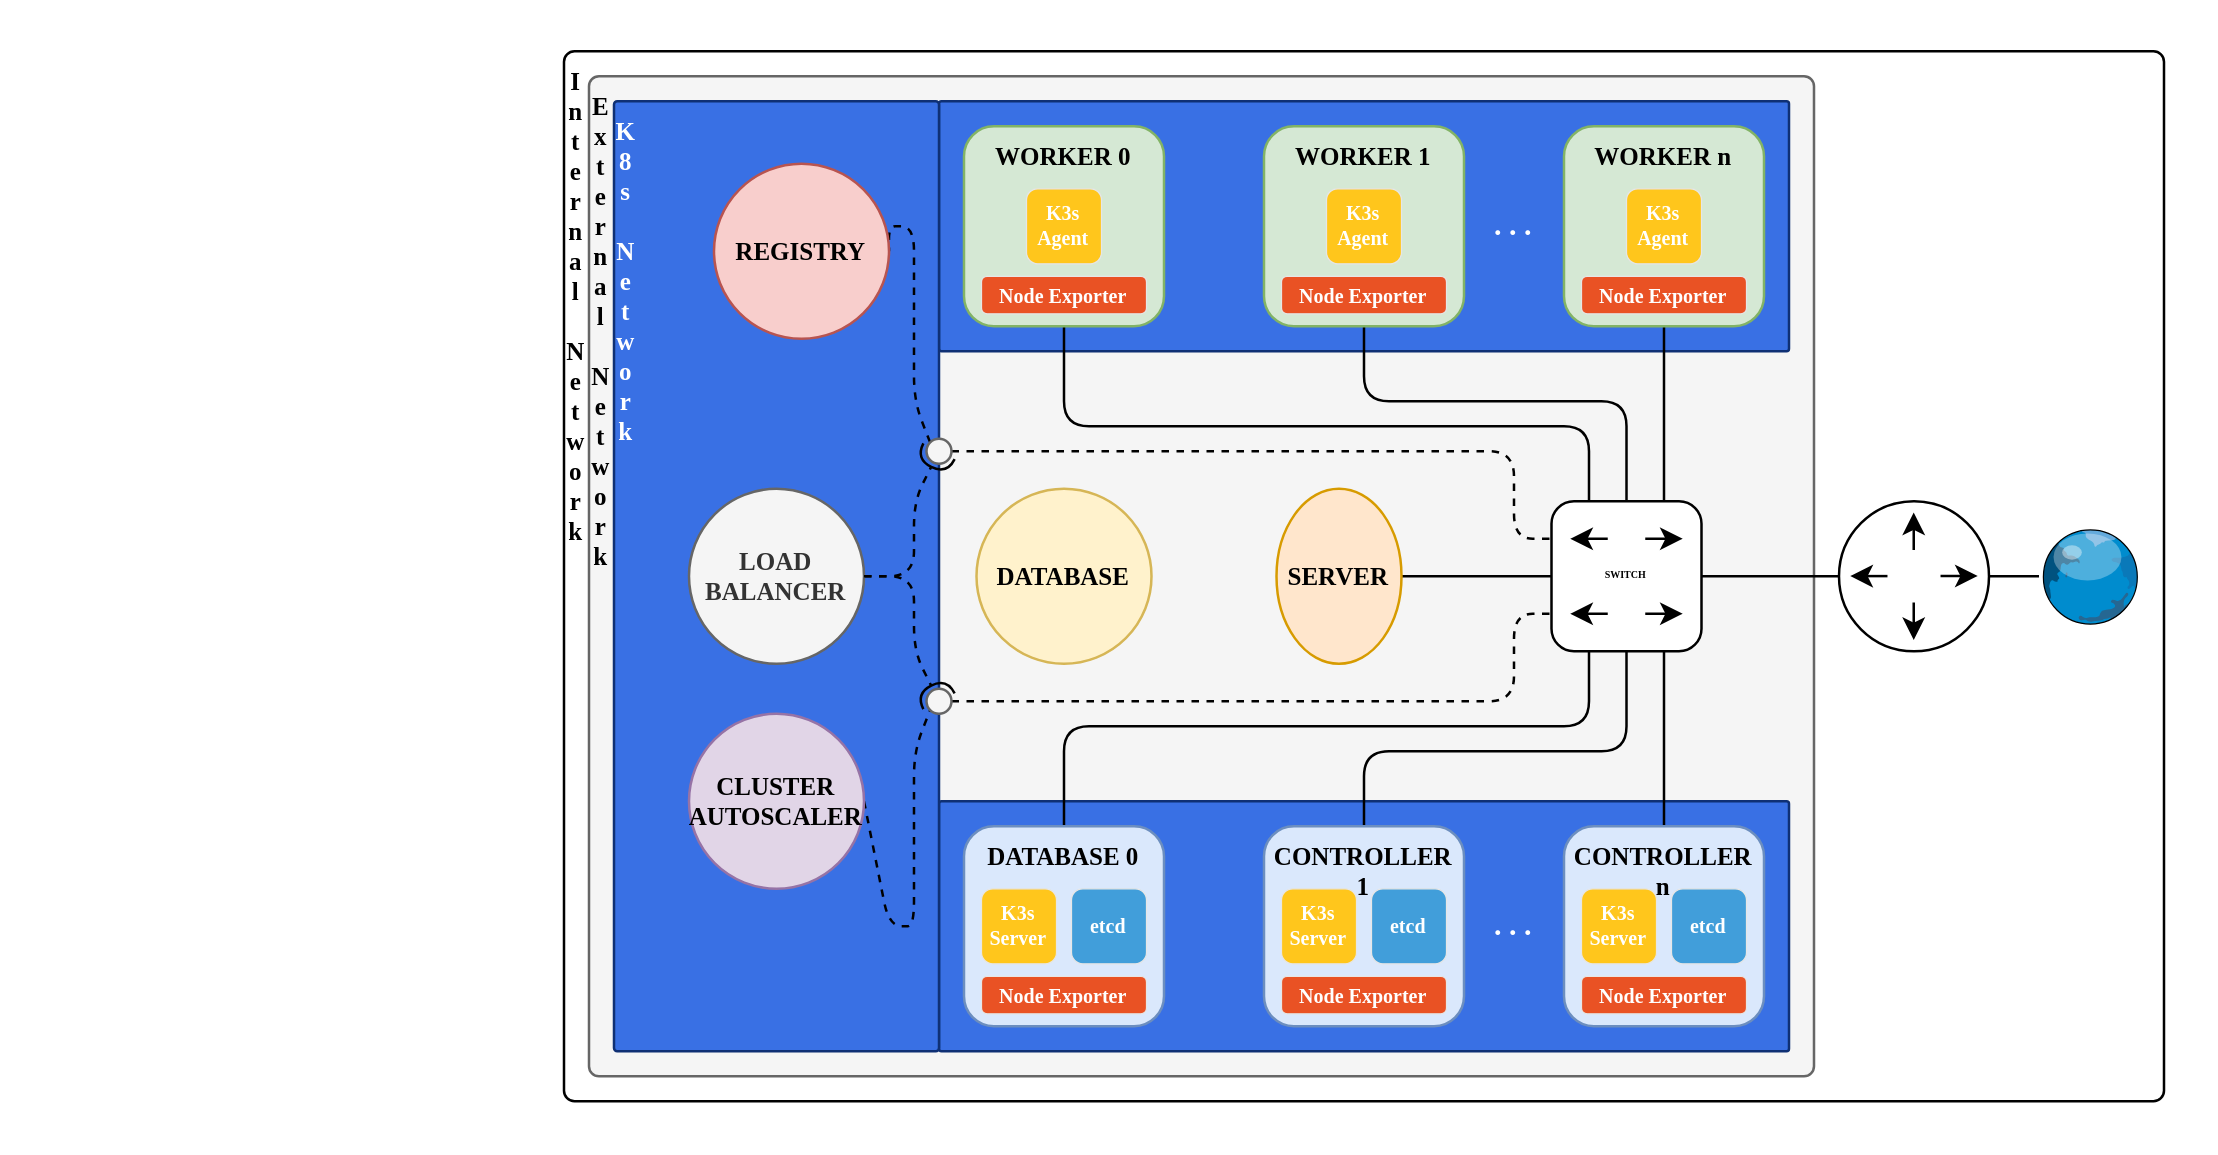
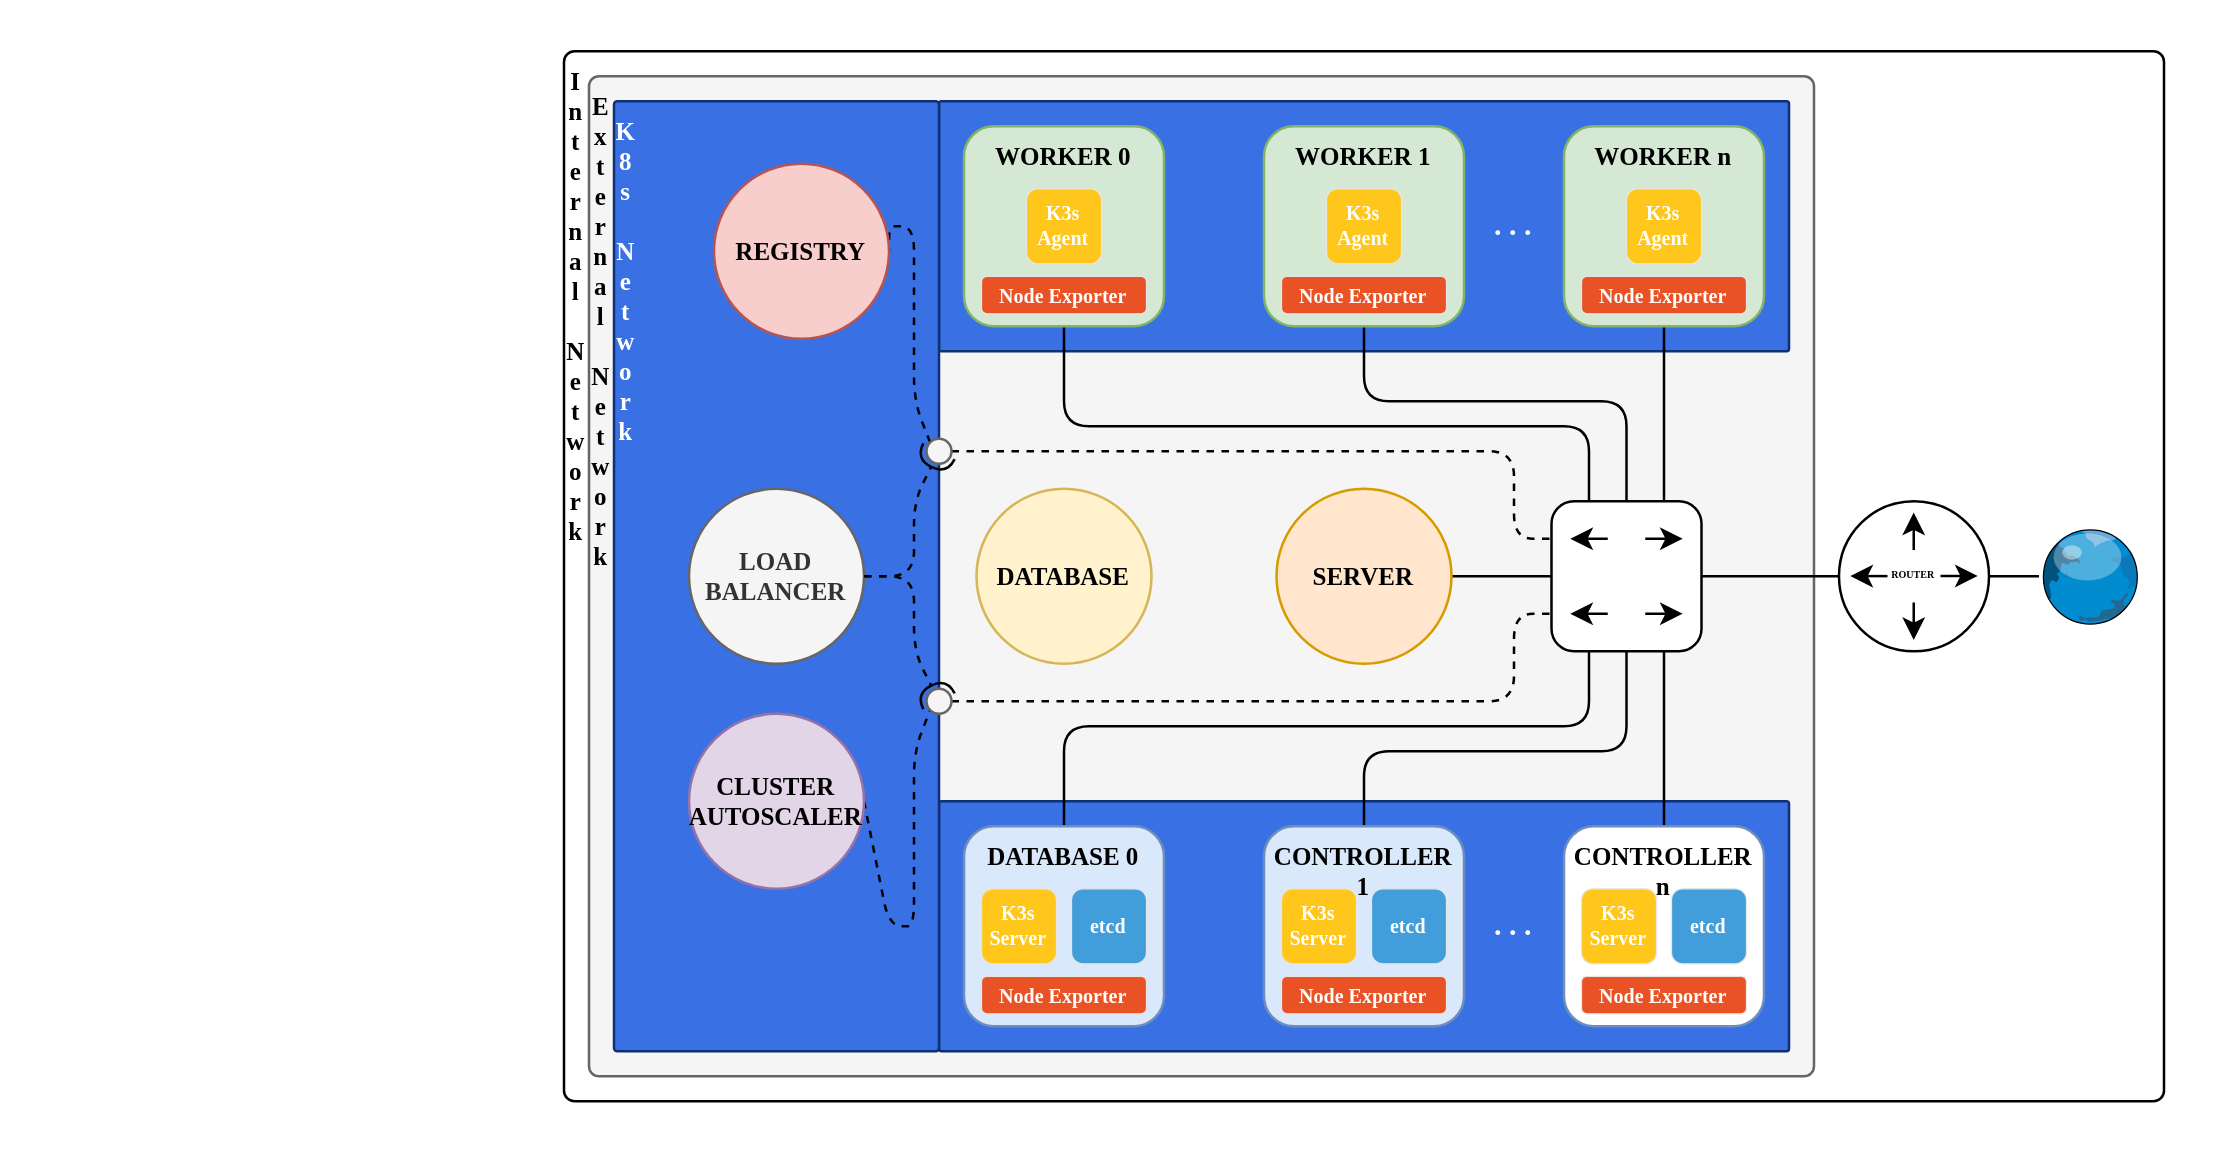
(1339, 576) -> (1364, 576)
(1626, 576) -> none
none -> (1914, 576)
(1664, 926) -> (1664, 926)
